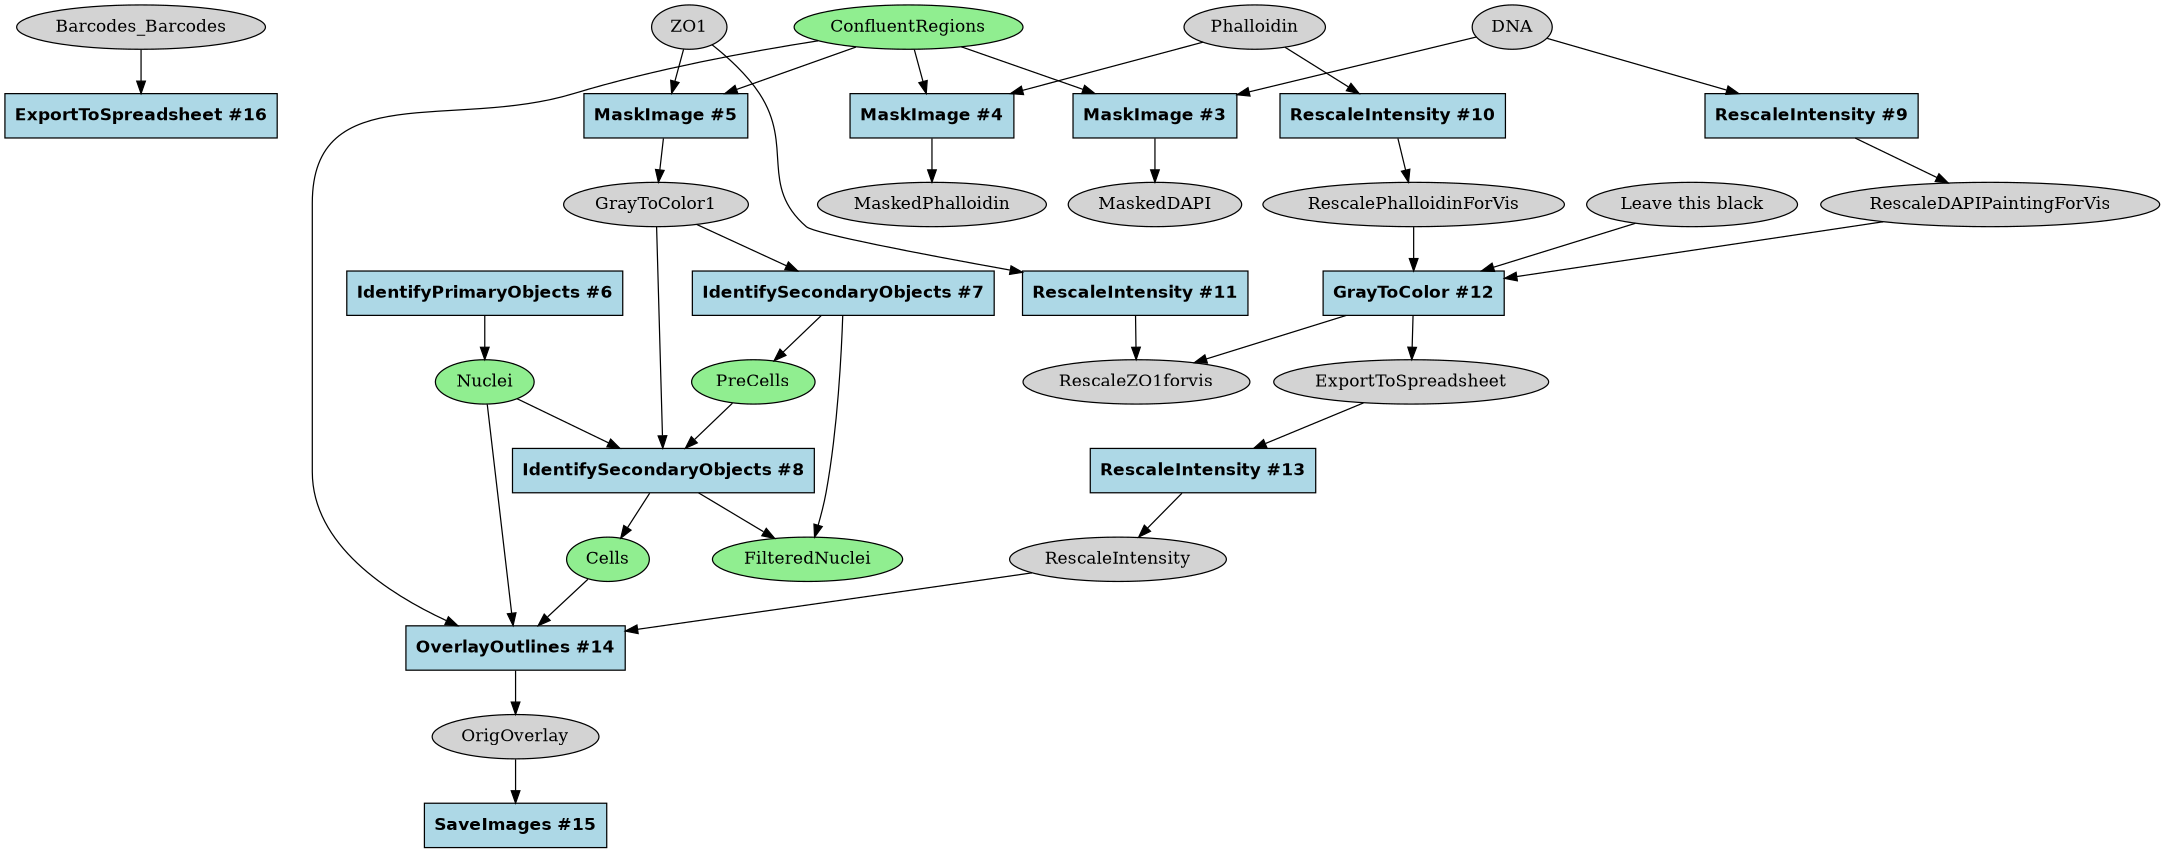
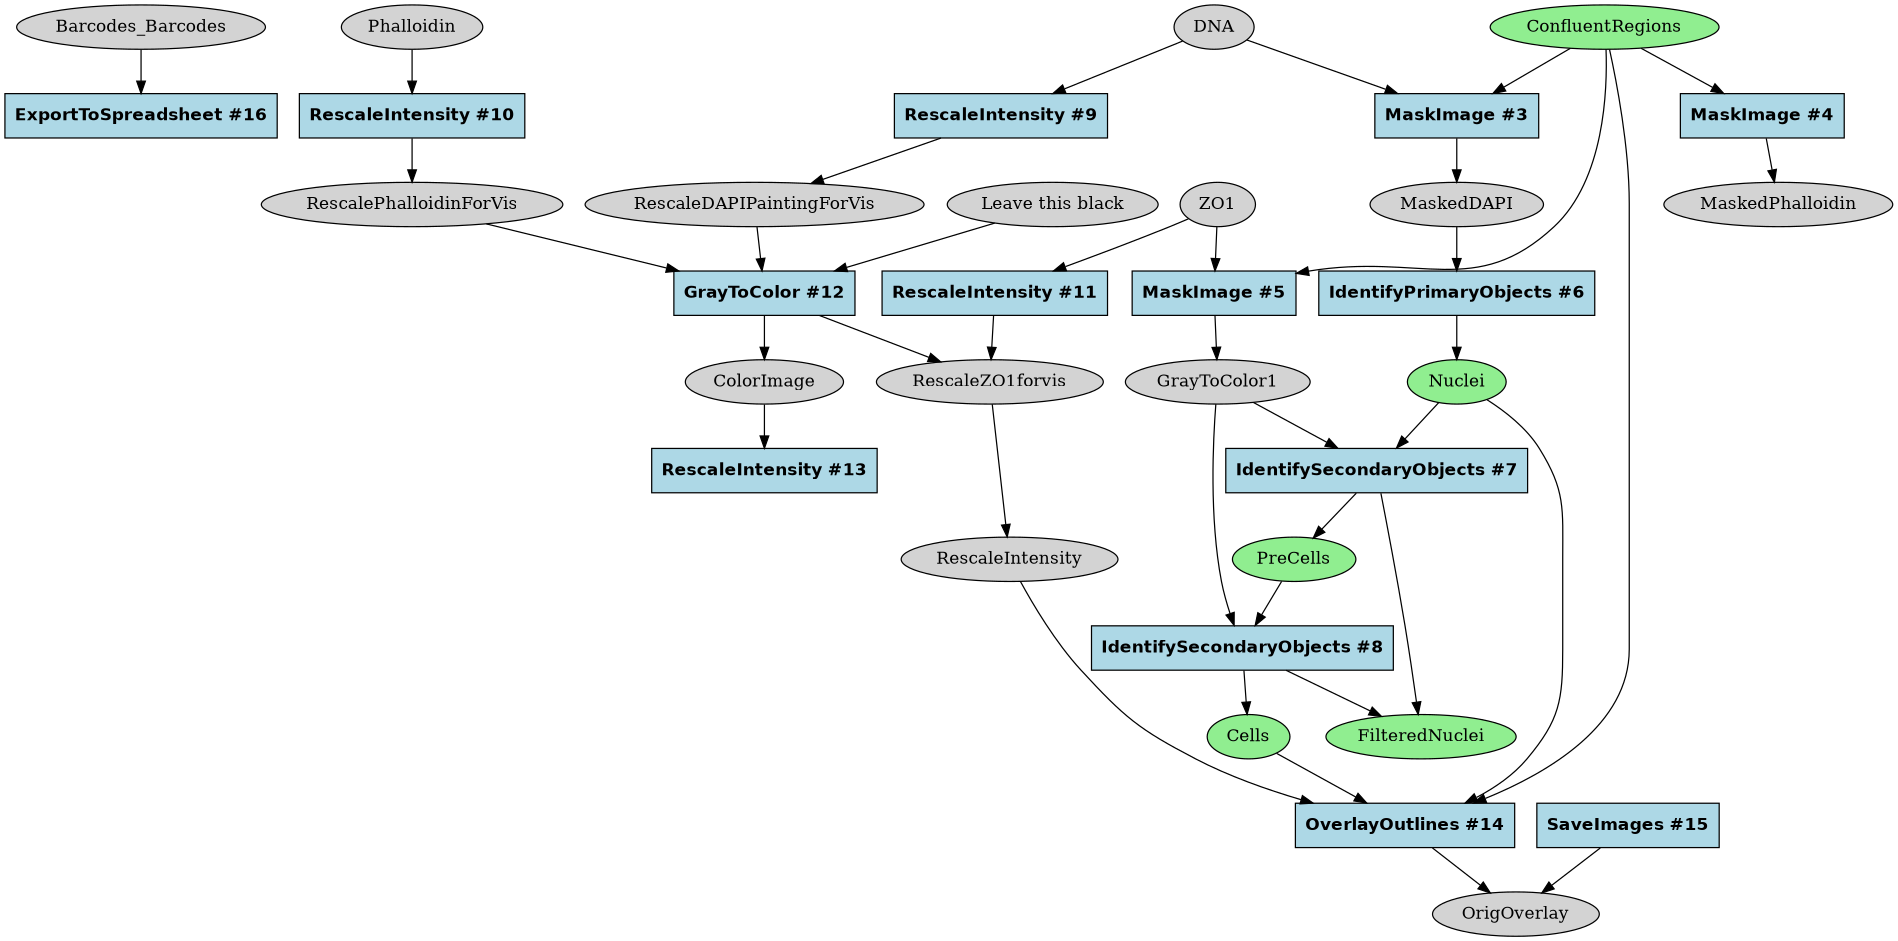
(1113, 66) -> none
none -> (1457, 243)
(1411, 382) -> (764, 382)
(563, 421) -> (1422, 421)
(1165, 511) -> (999, 464)
(516, 775) -> (1576, 867)
